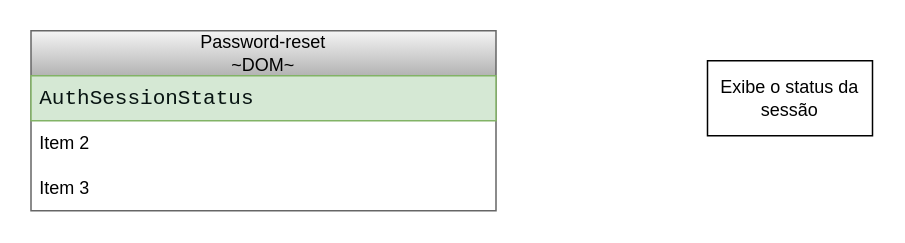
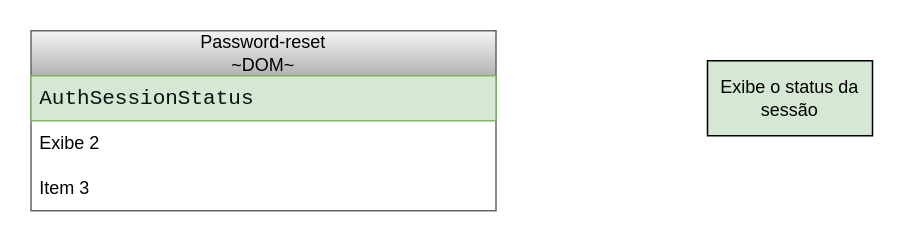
(790, 98) -> (790, 98)
(68, 143) -> (70, 143)
